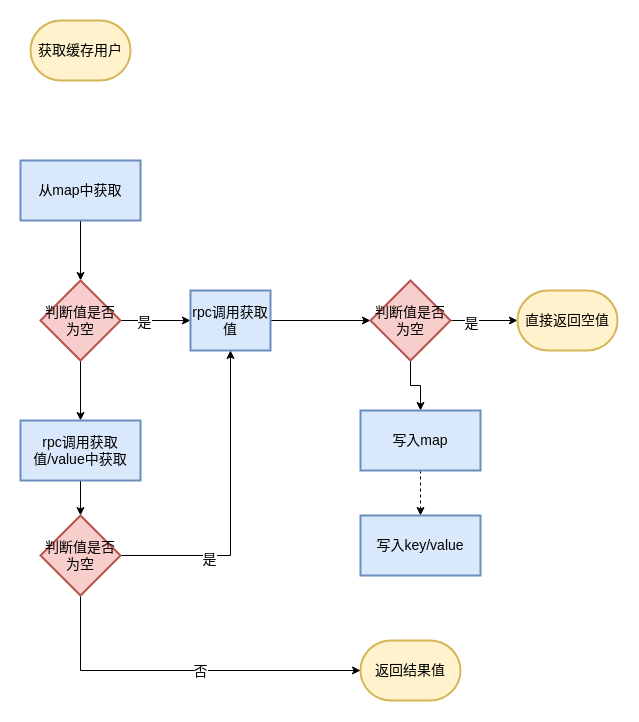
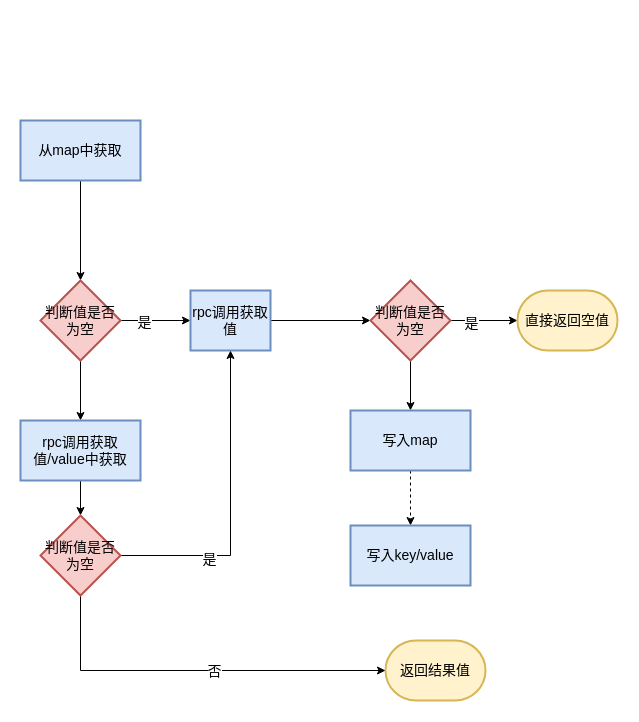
(81, 51) -> none
(81, 191) -> (81, 151)
(421, 441) -> (411, 441)
(421, 546) -> (411, 556)
(411, 671) -> (436, 671)
